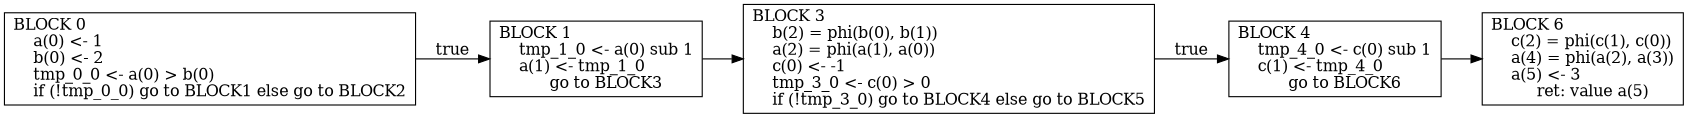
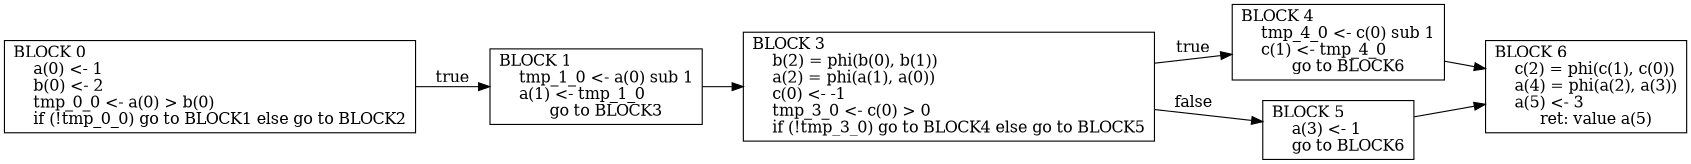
none -> (1338, 130)
